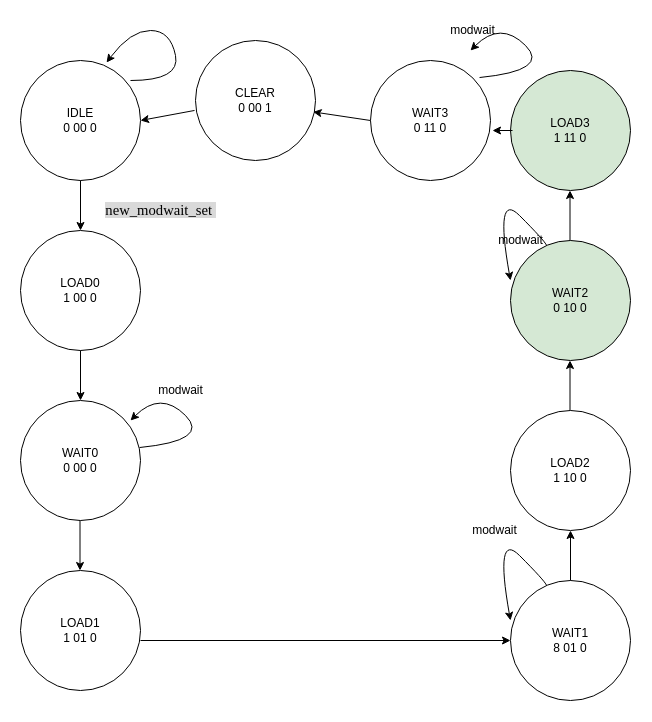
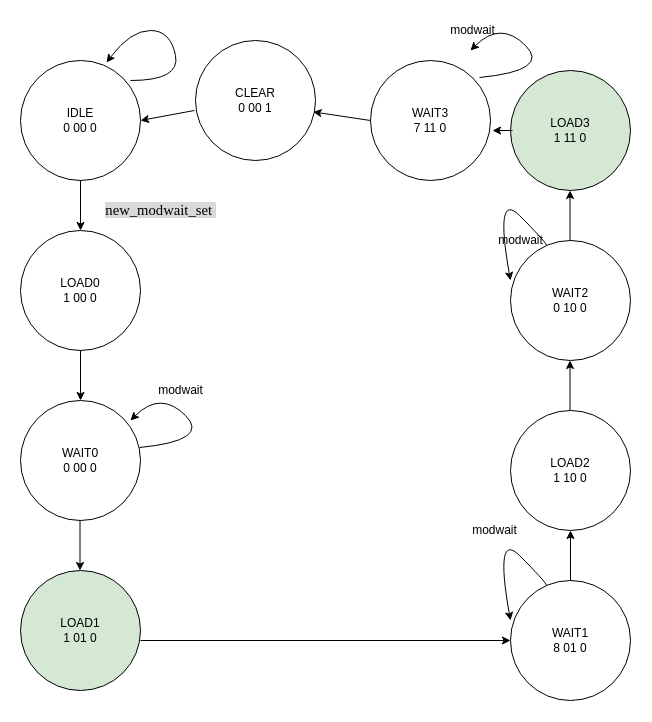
(431, 121) -> (431, 121)
(571, 301) -> (571, 301)
(81, 631) -> (81, 631)
